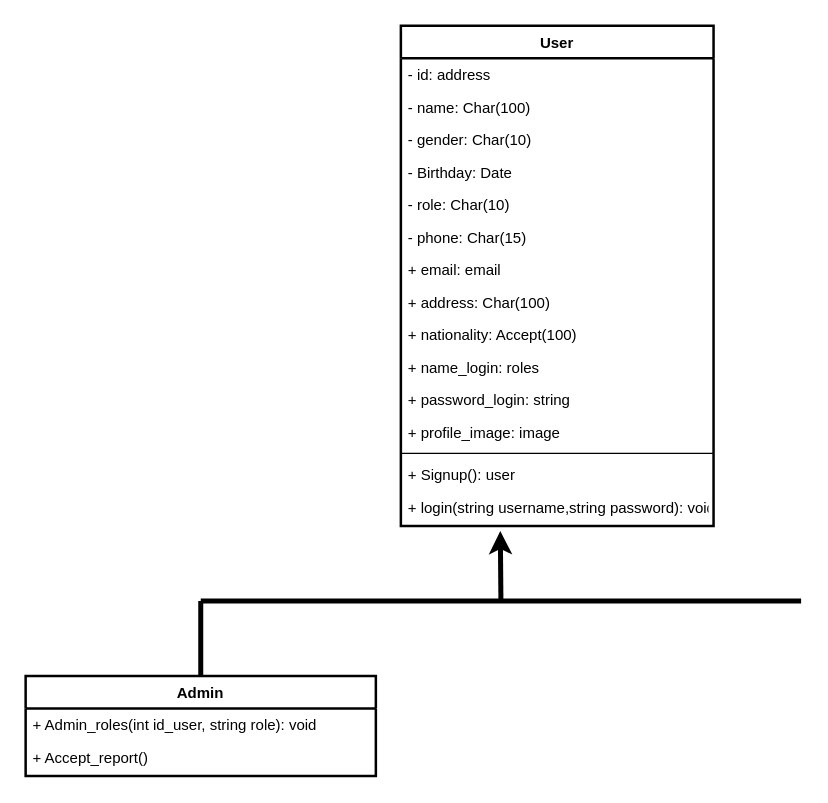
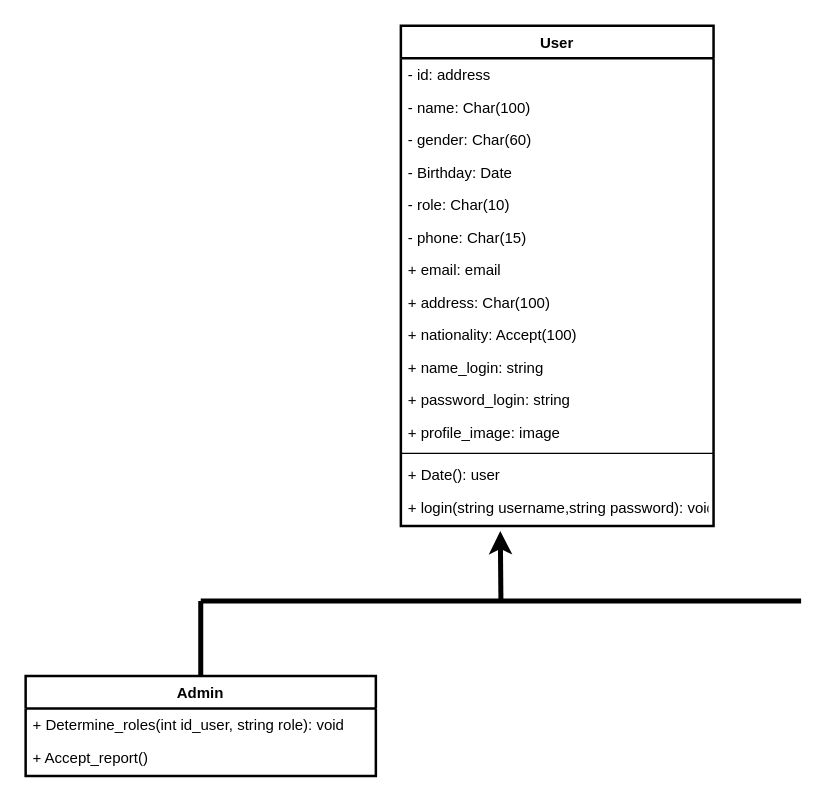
(477, 140) -> (477, 140)
(476, 368) -> (480, 368)
(467, 475) -> (460, 475)
(194, 725) -> (211, 725)
